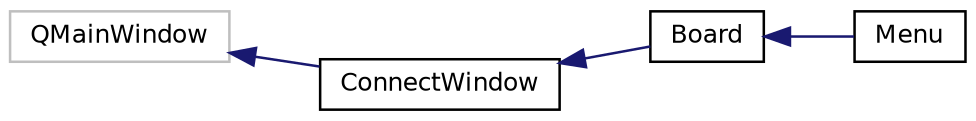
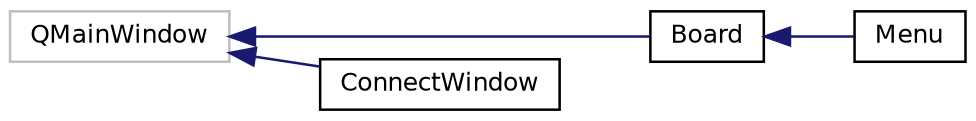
(618, 52) -> (453, 37)
